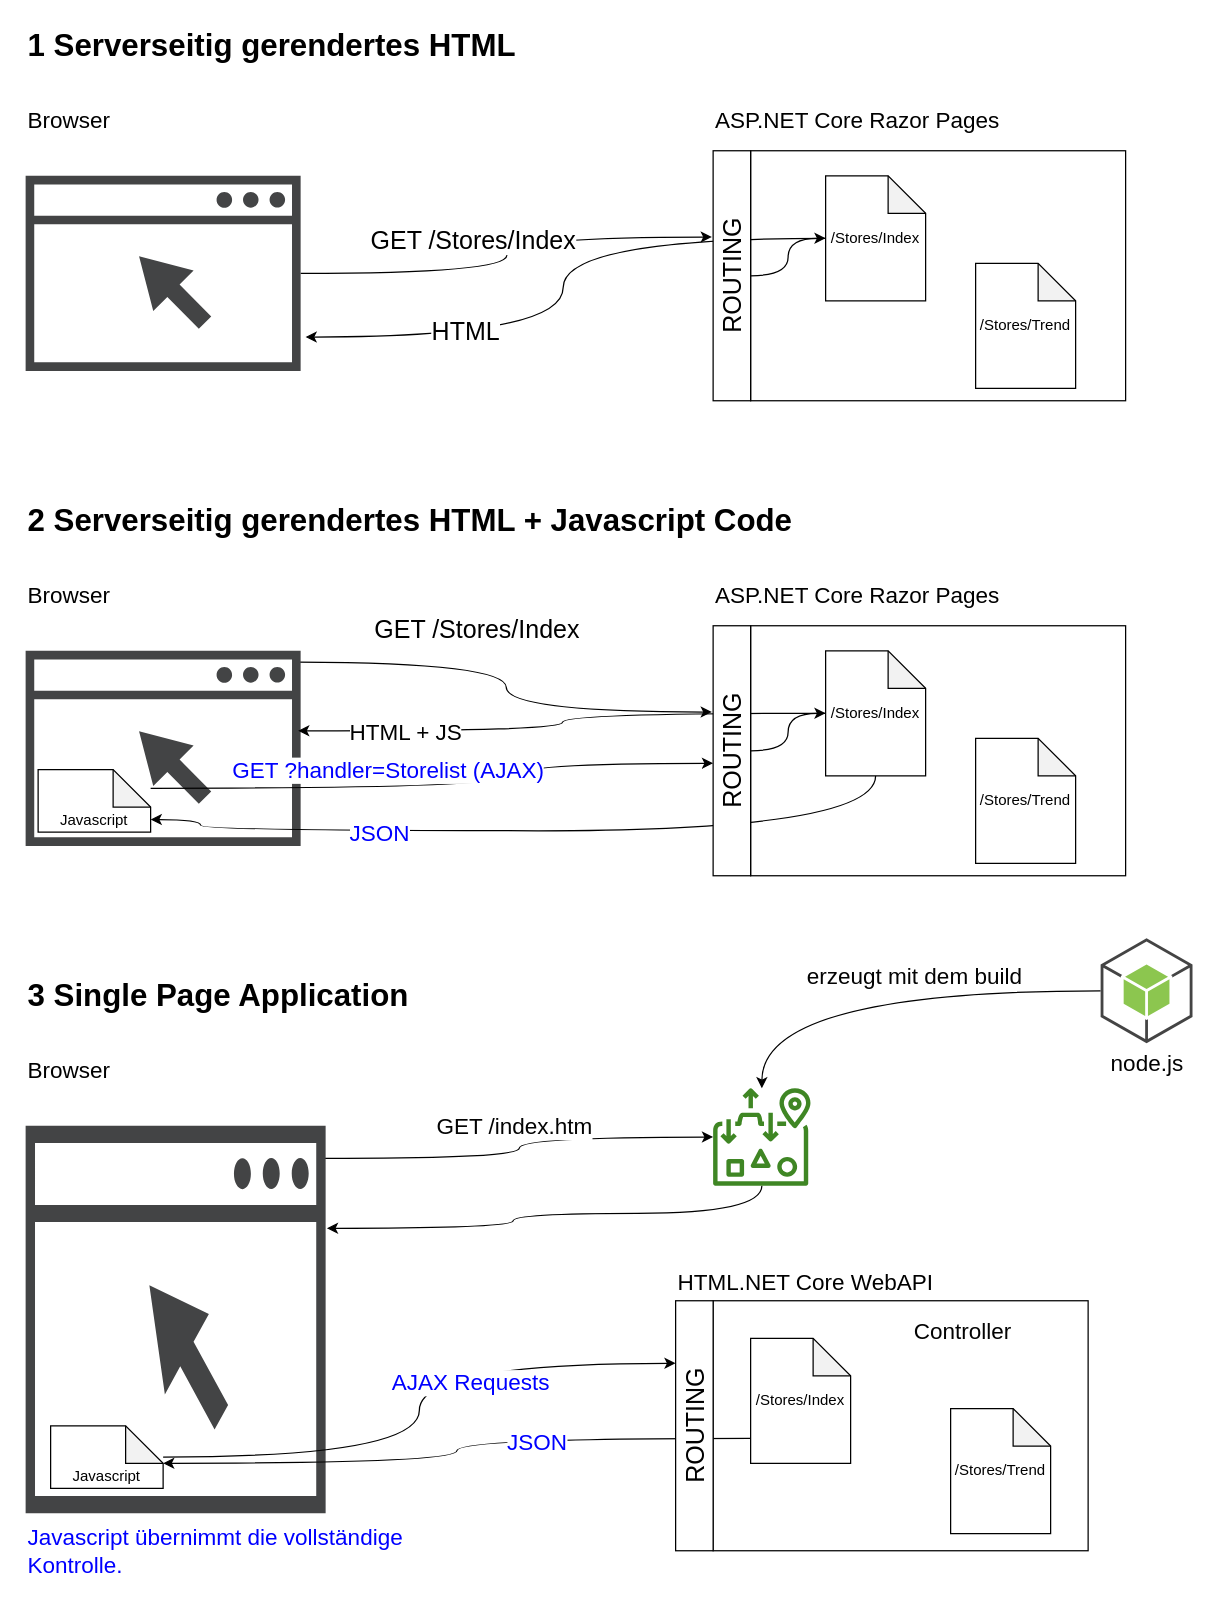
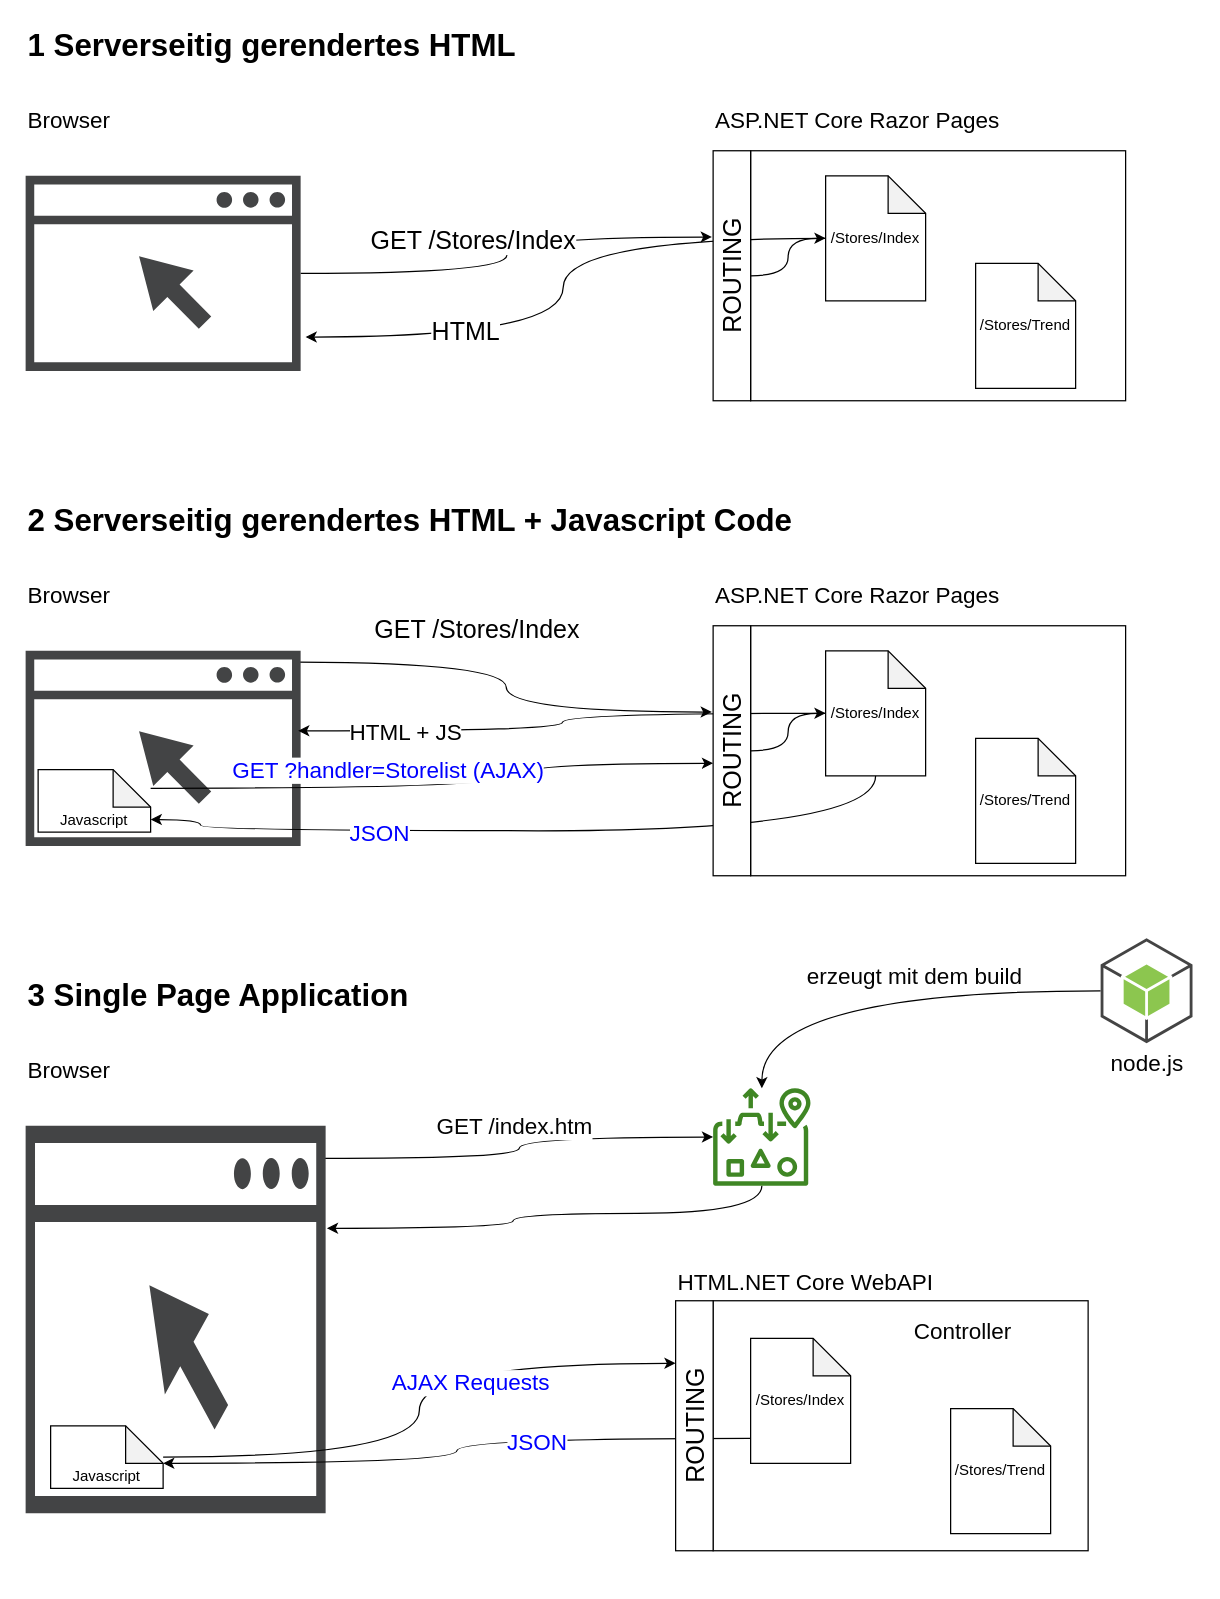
(251, 1552) -> none
